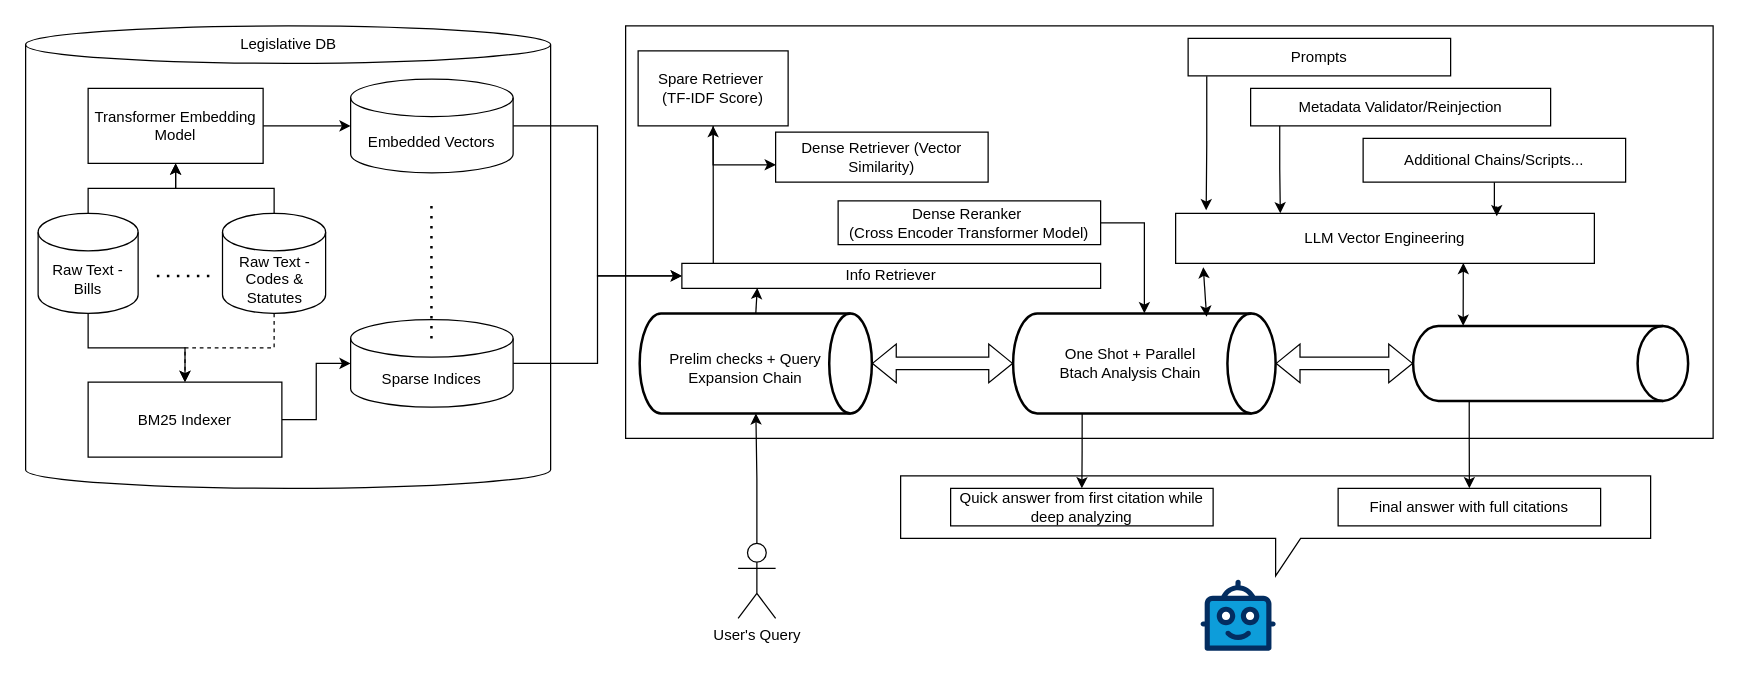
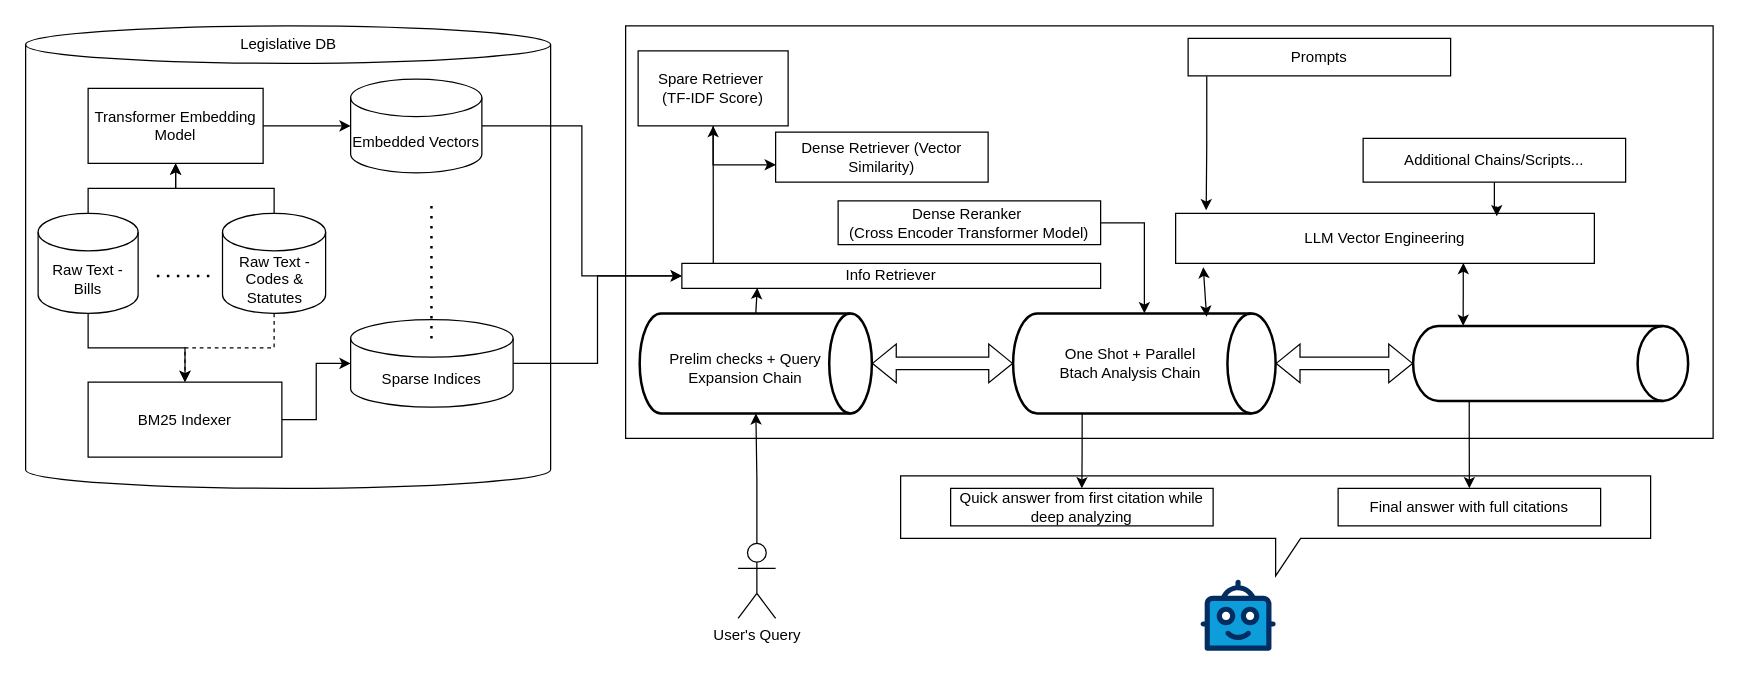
(1401, 107) -> none
(432, 126) -> (416, 126)
(1280, 163) -> none
